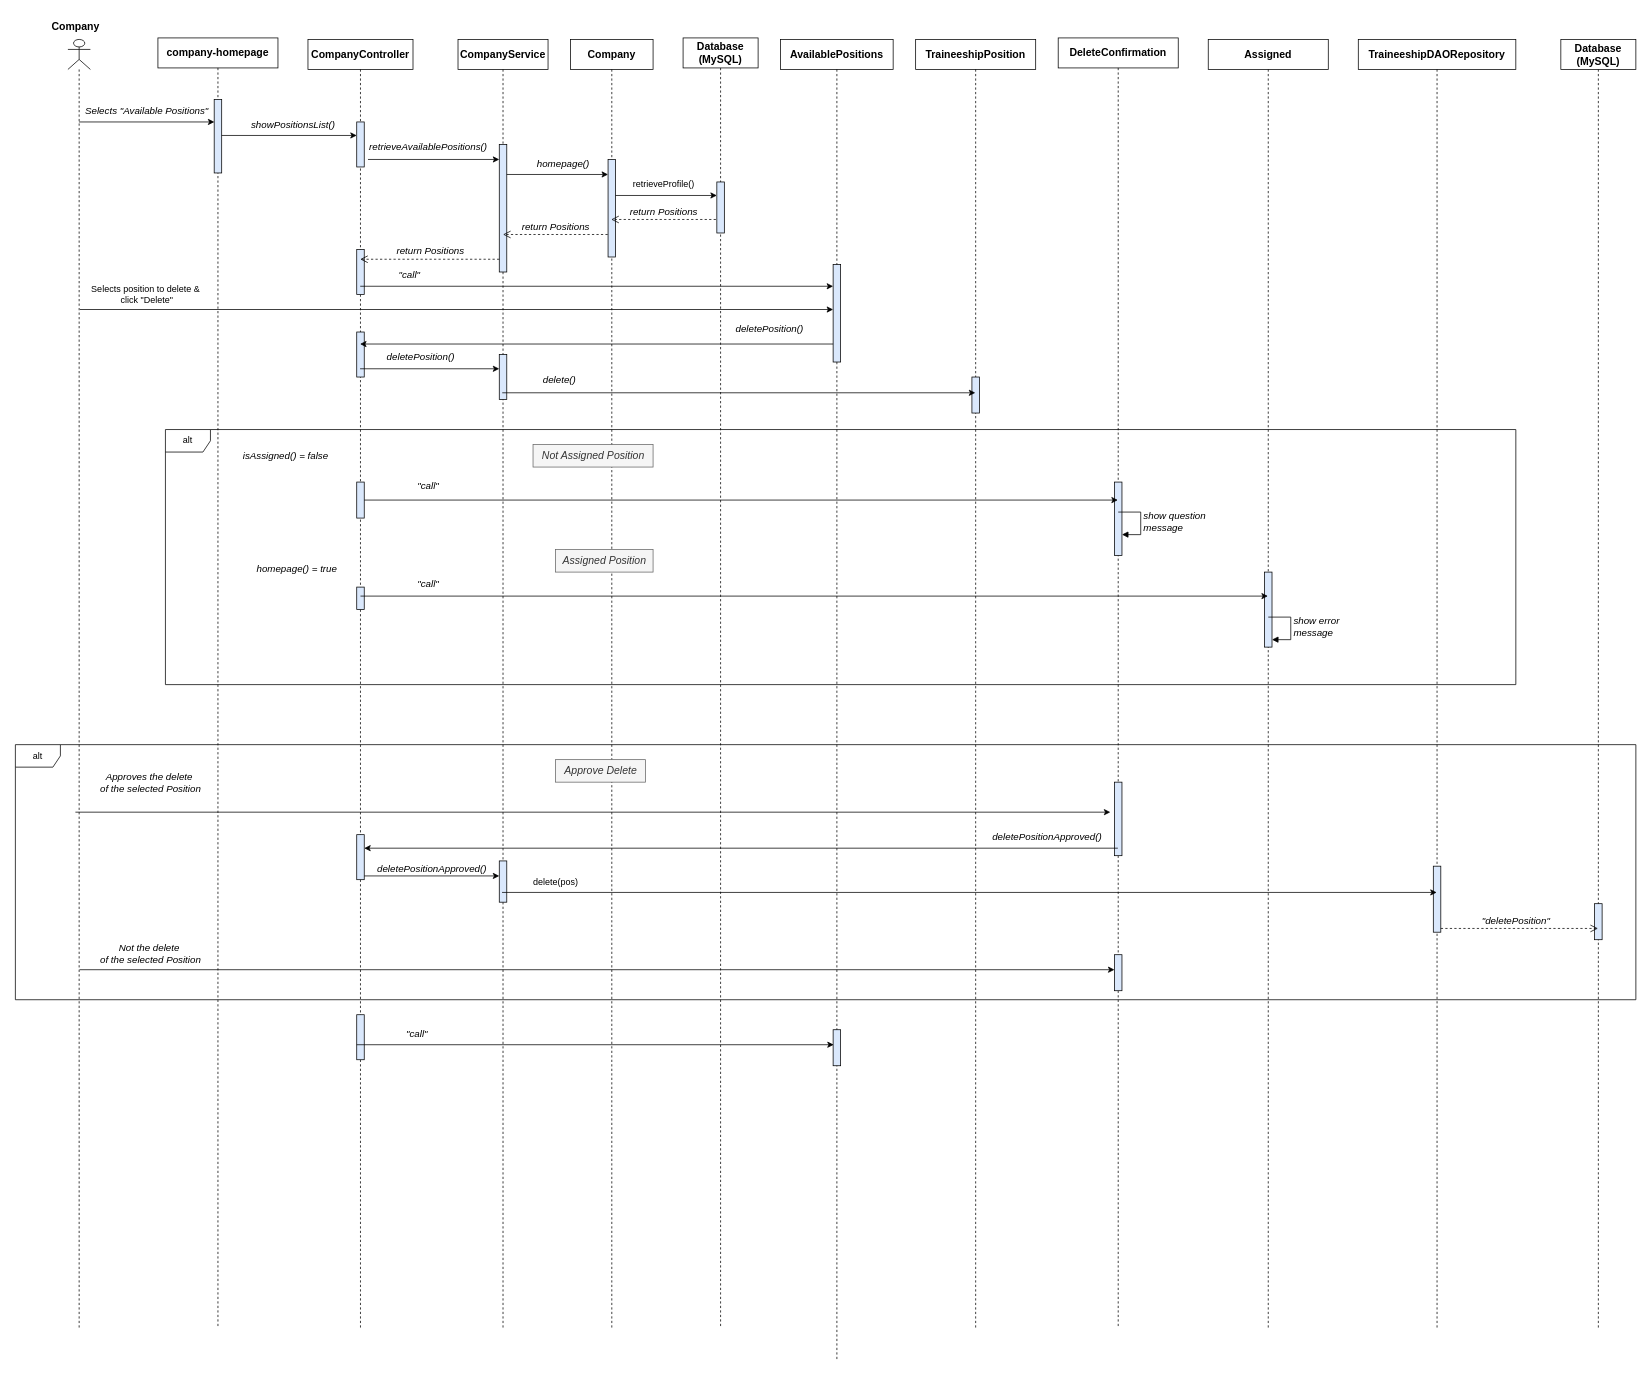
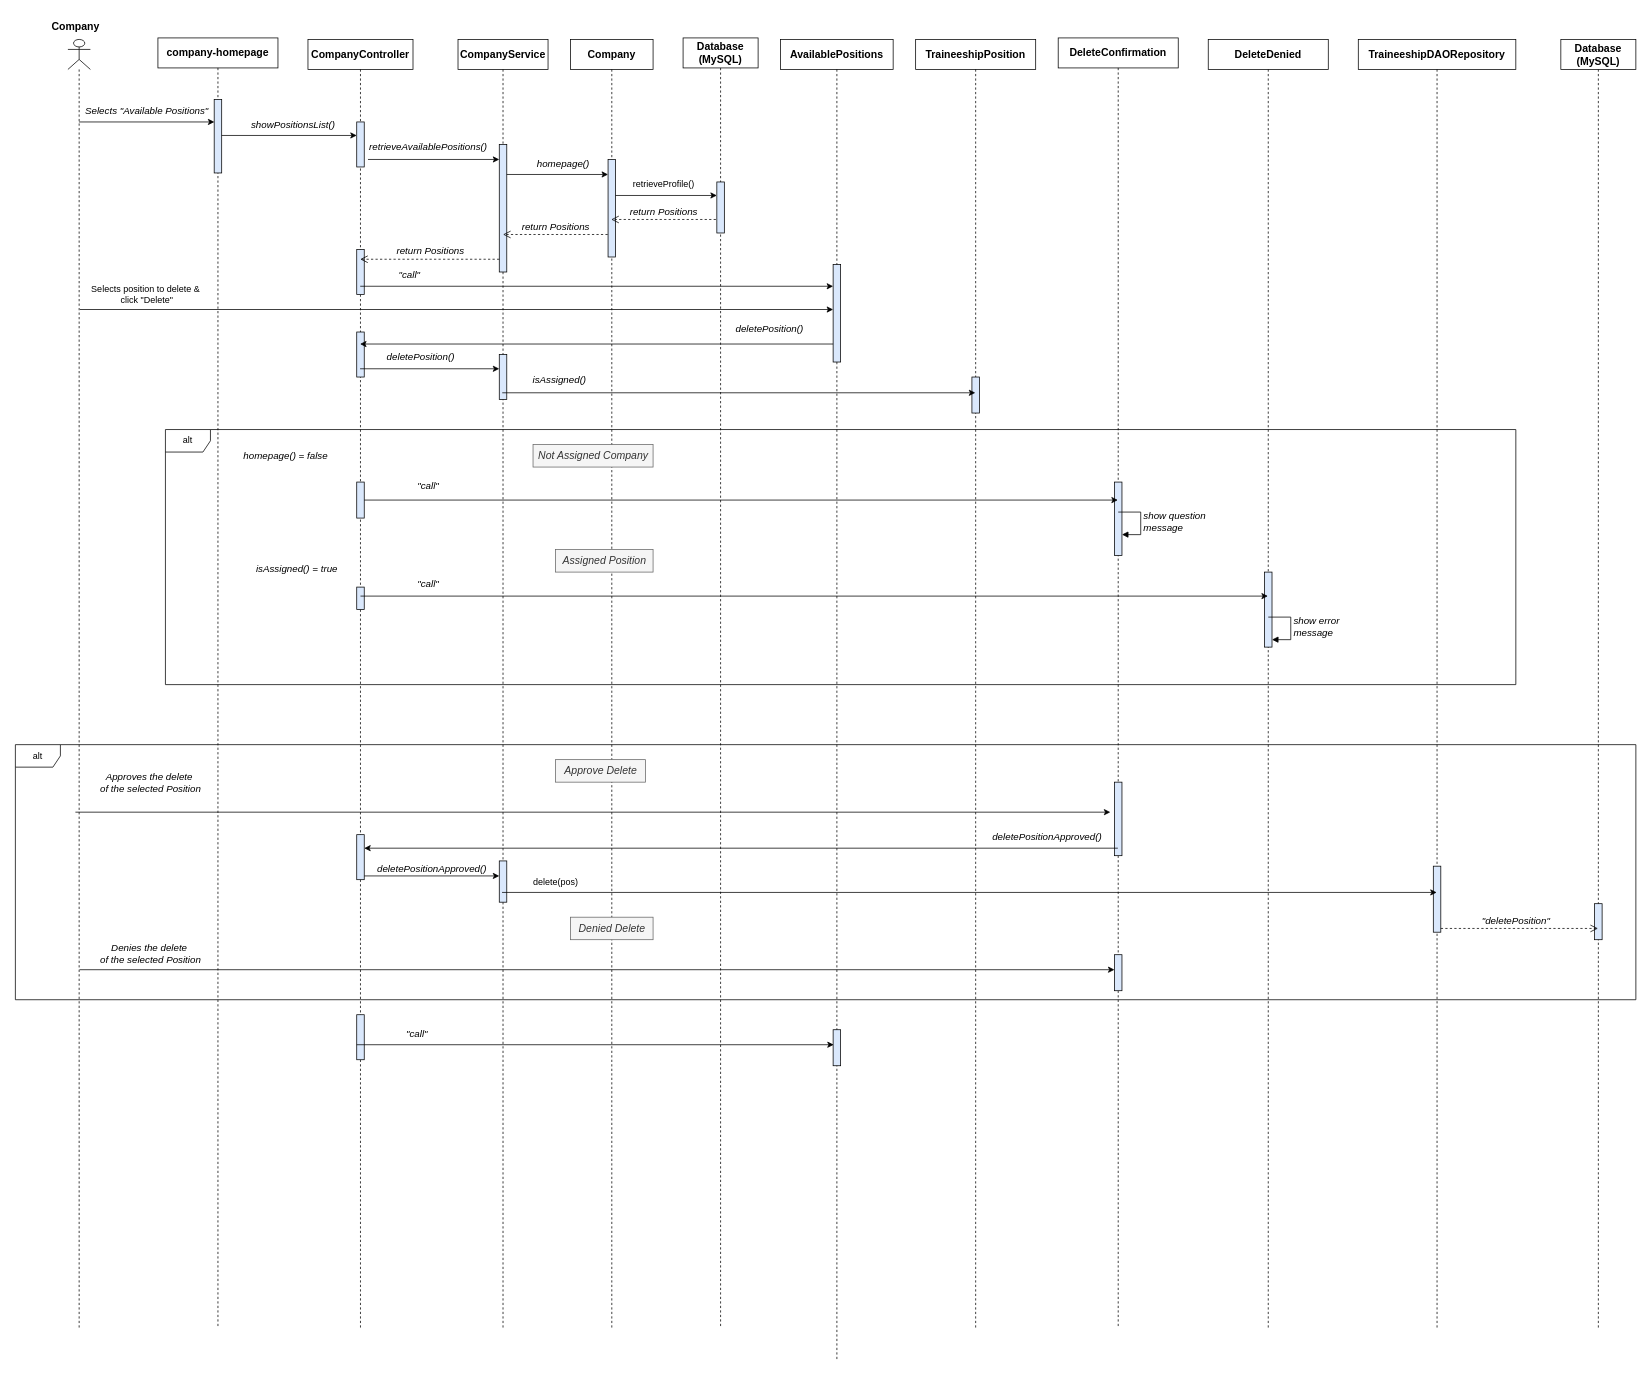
(1268, 54) -> (1268, 54)
(560, 379) -> (560, 379)
(286, 456) -> (286, 456)
(593, 456) -> (593, 456)
(297, 568) -> (297, 568)
none -> (612, 928)
(151, 954) -> (151, 954)
